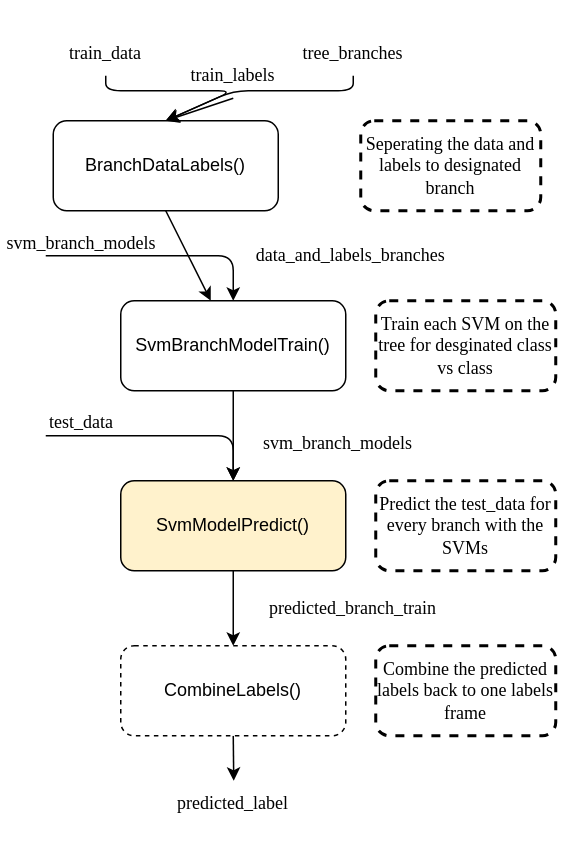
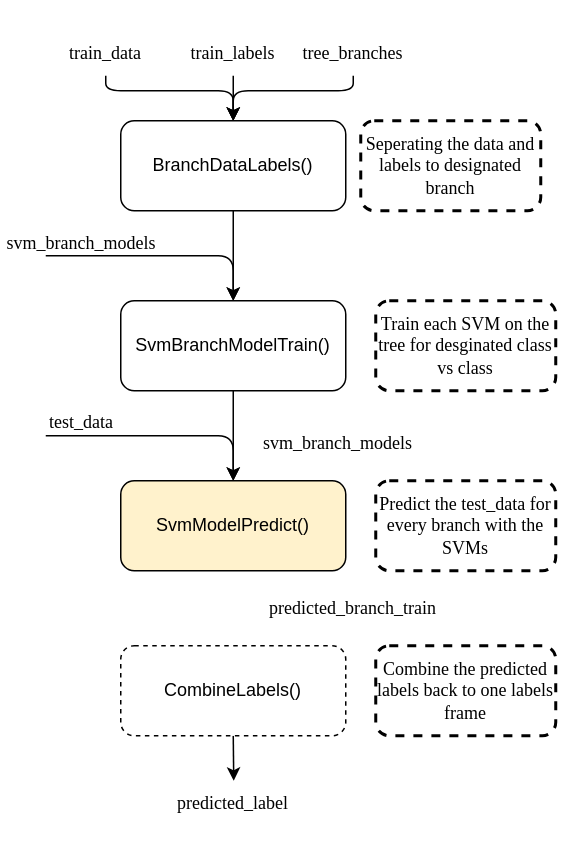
(233, 76) -> (233, 53)
(166, 166) -> (233, 166)
(353, 256) -> none
(233, 603) -> none
